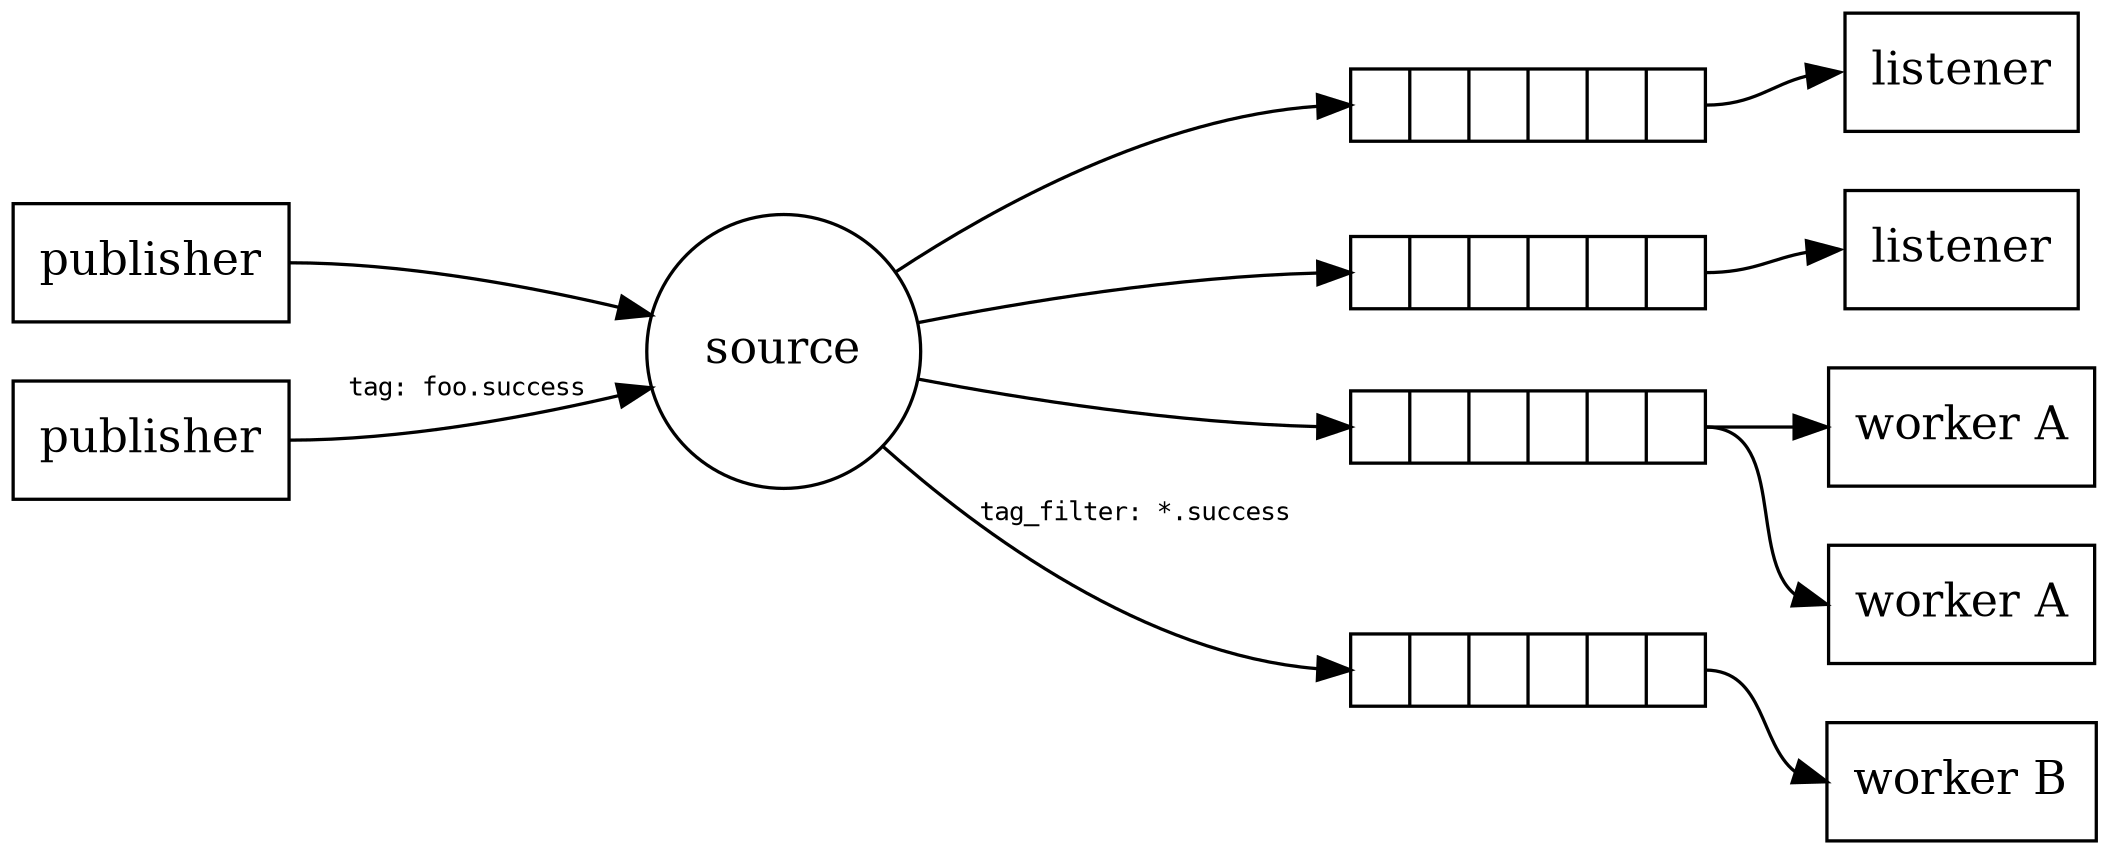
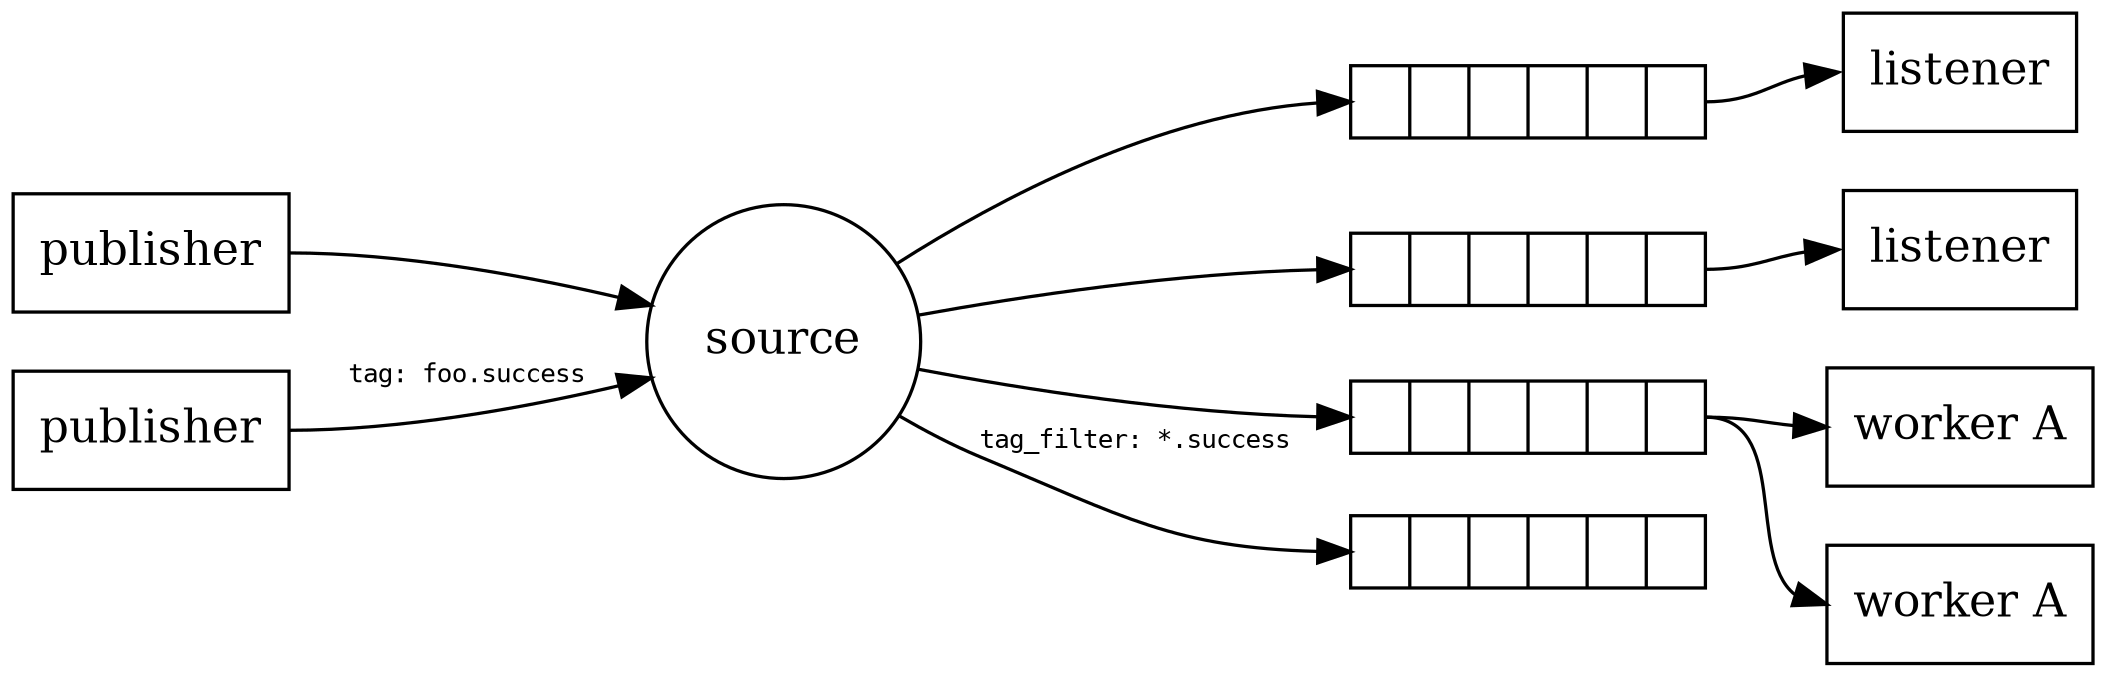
(1962, 782) -> none
